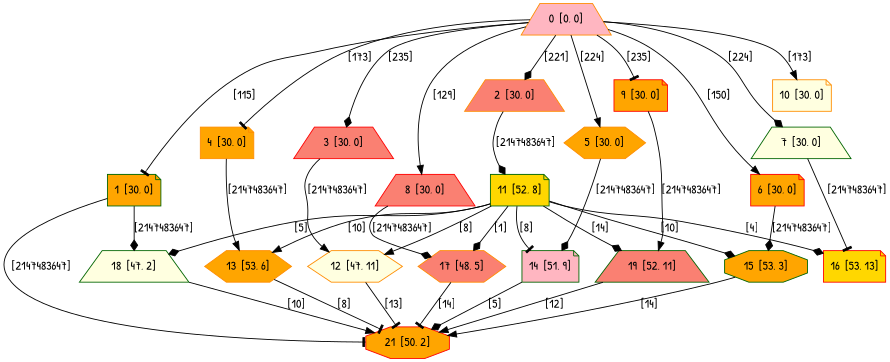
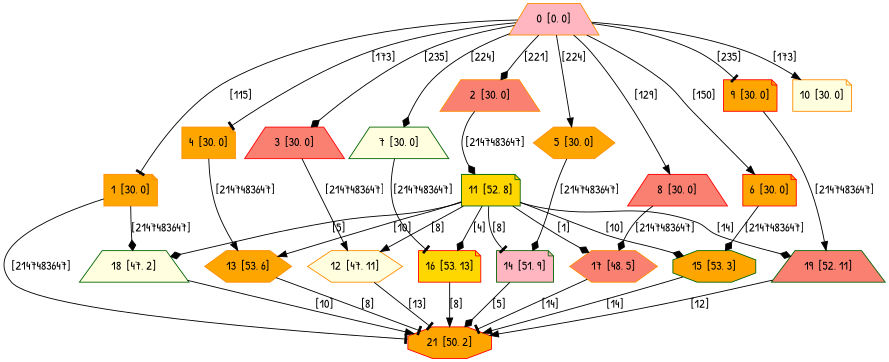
(134, 190) -> (131, 190)
none -> (450, 300)
